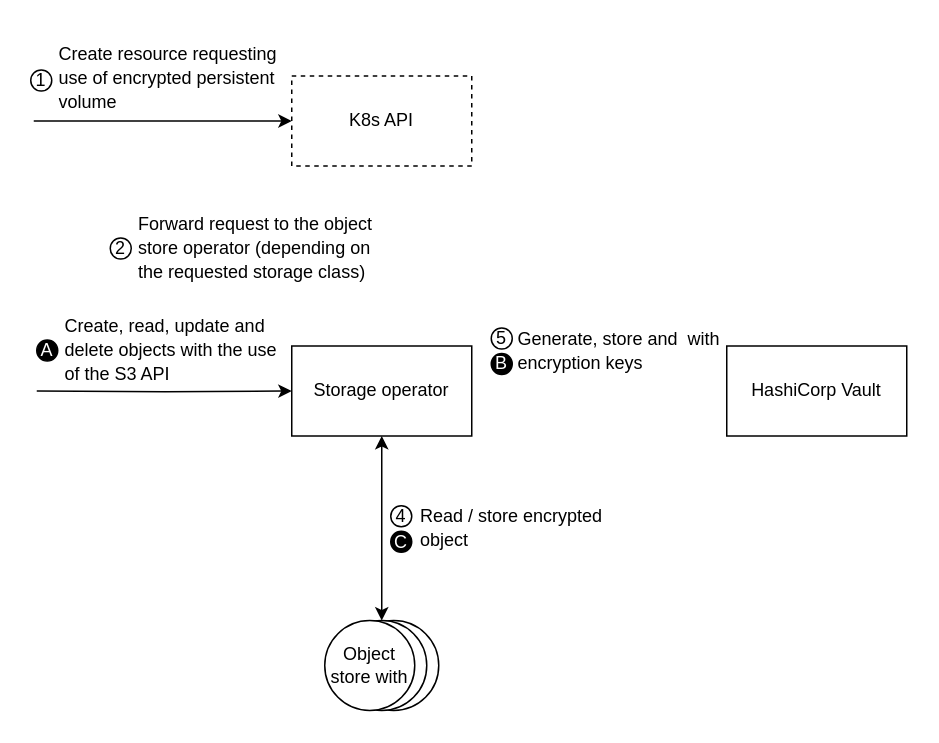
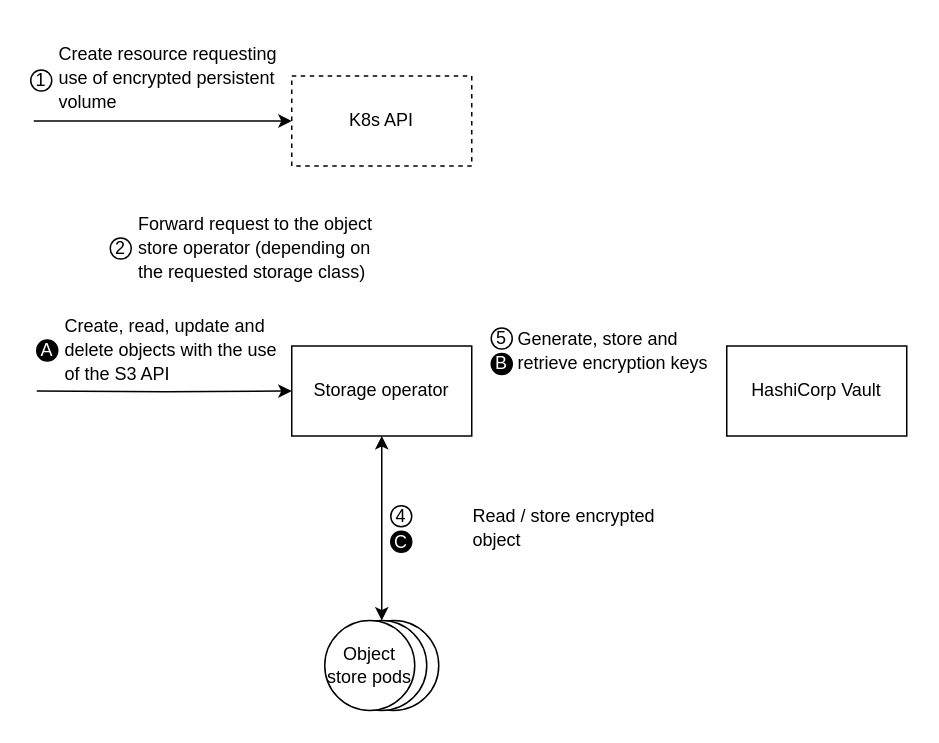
(632, 322) -> (632, 322)
(515, 533) -> (567, 533)
(370, 665) -> (370, 665)
